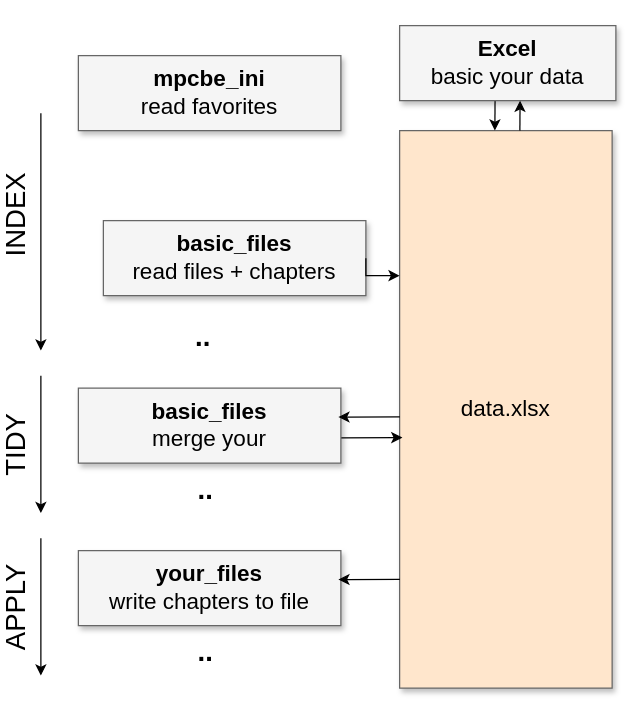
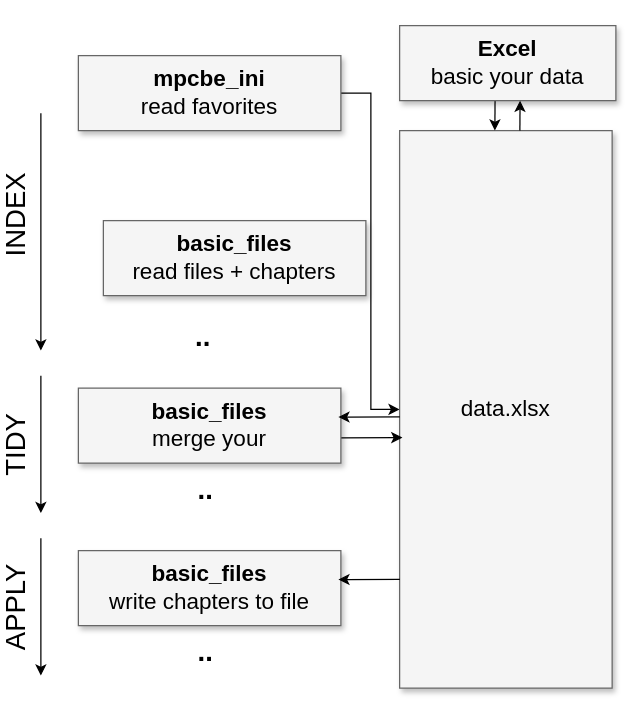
none -> (371, 246)
(377, 276) -> none
(506, 409) -> (506, 409)
(209, 588) -> (209, 588)
